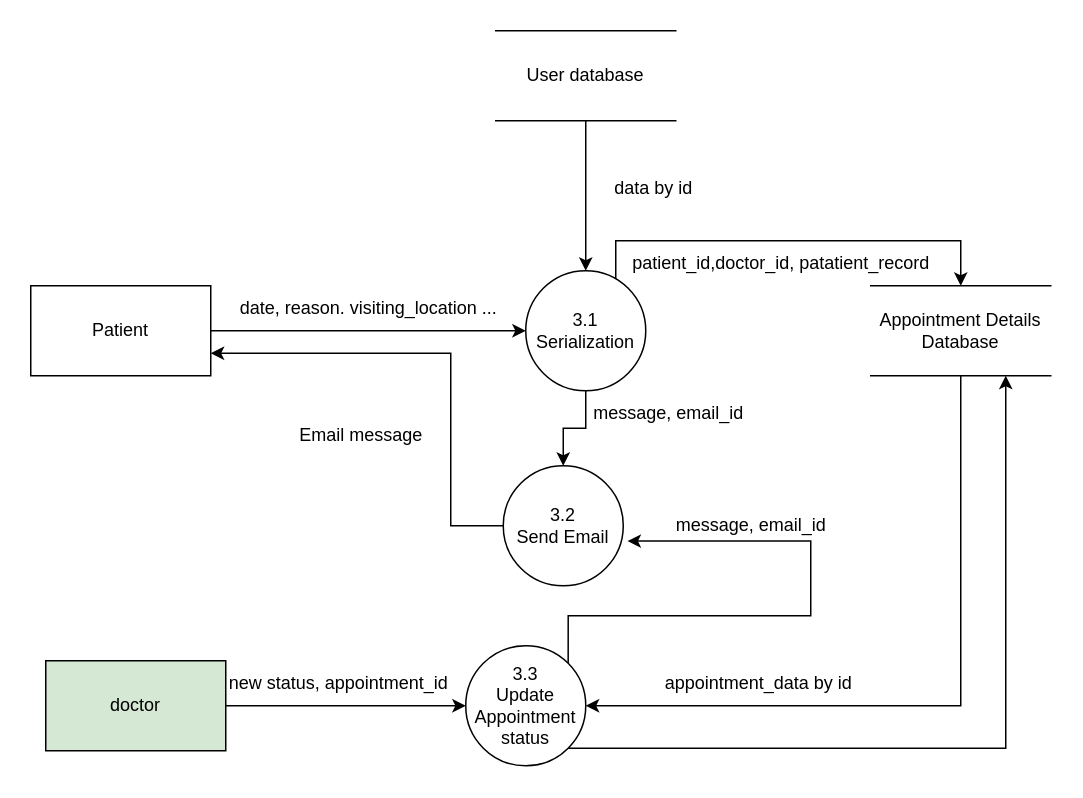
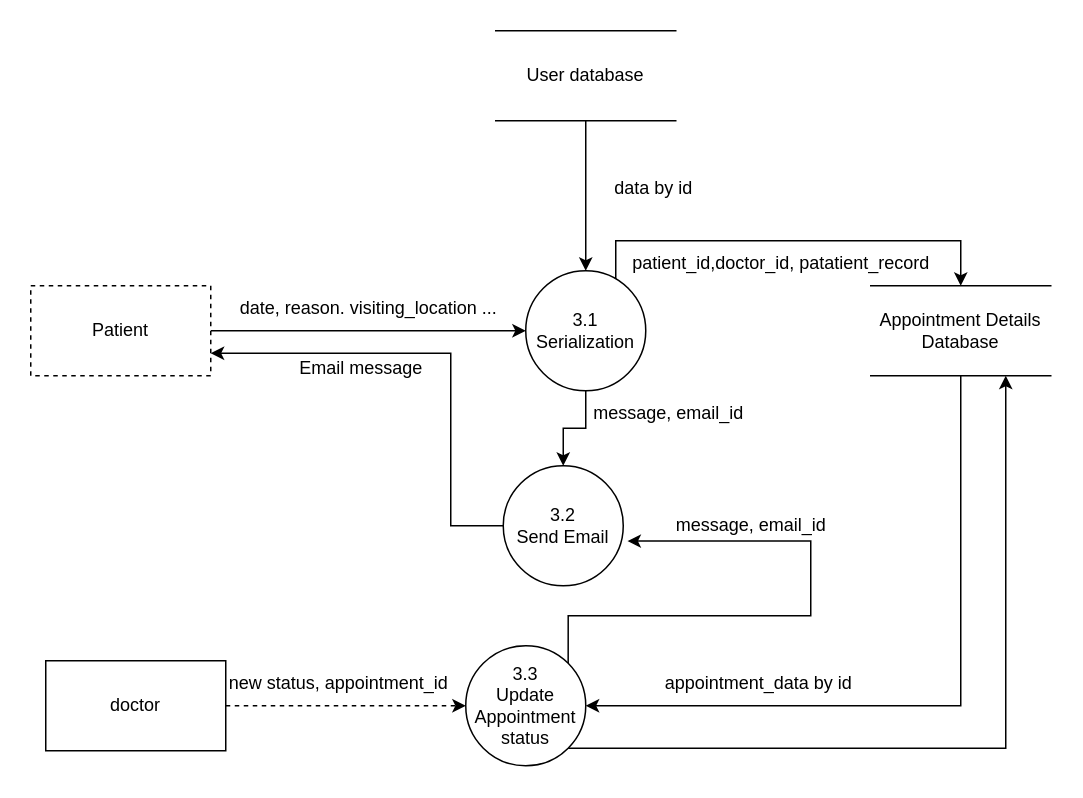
(121, 331) -> (121, 331)
(361, 436) -> (361, 368)
(136, 706) -> (136, 706)
(340, 706) -> (340, 706)
